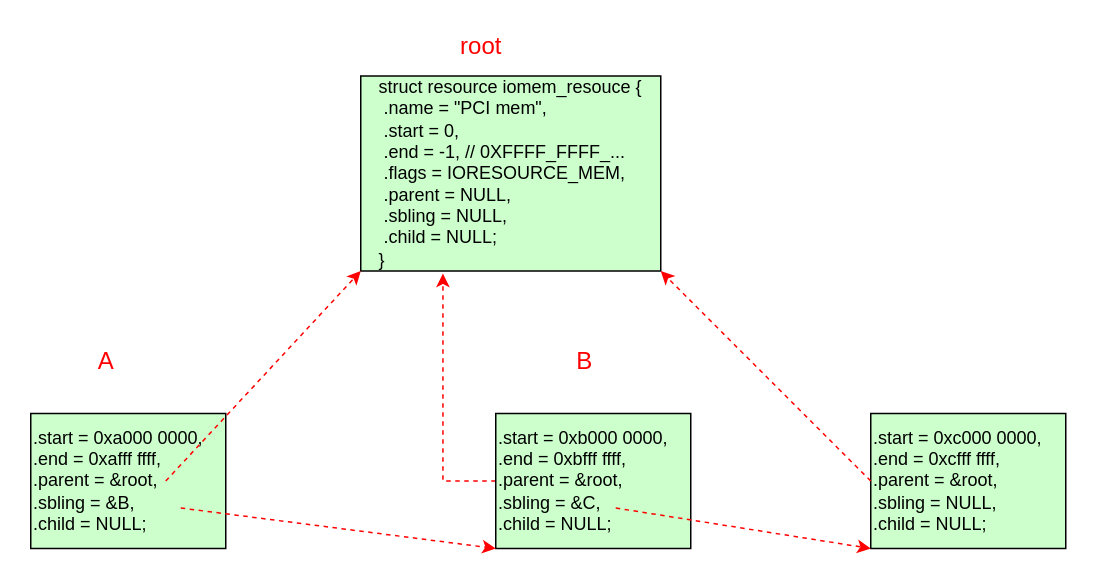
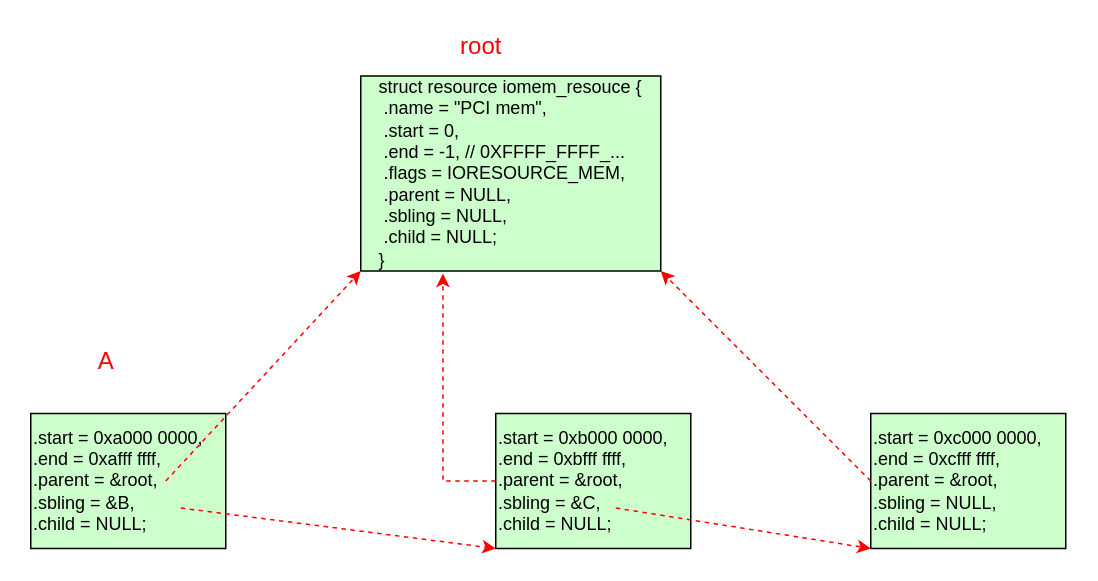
(584, 361) -> none
